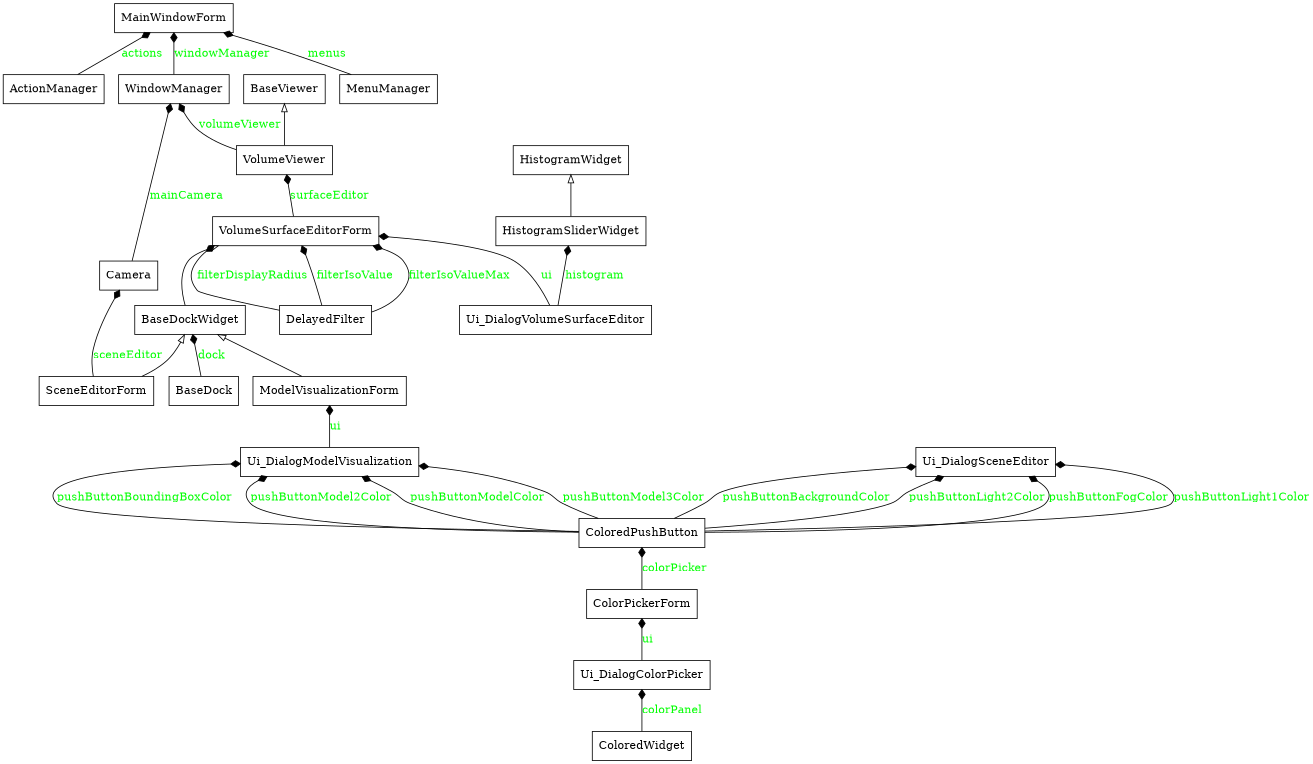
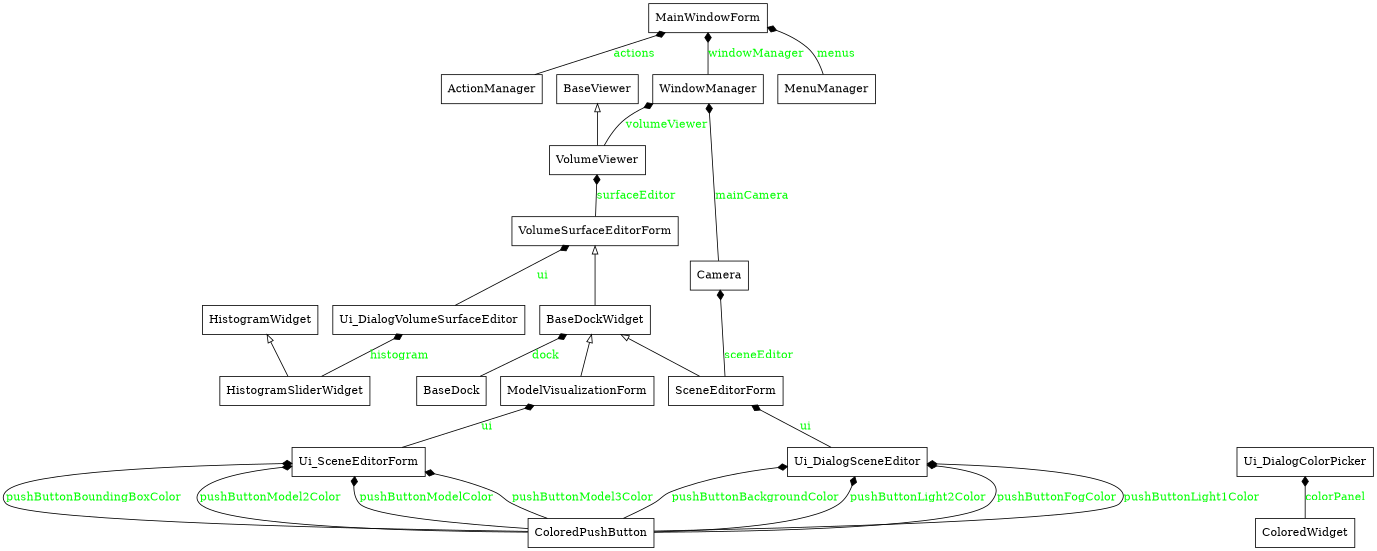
(562, 280) -> (358, 358)
(326, 320) -> none
none -> (796, 429)
(330, 462) -> (359, 462)
(642, 604) -> none
